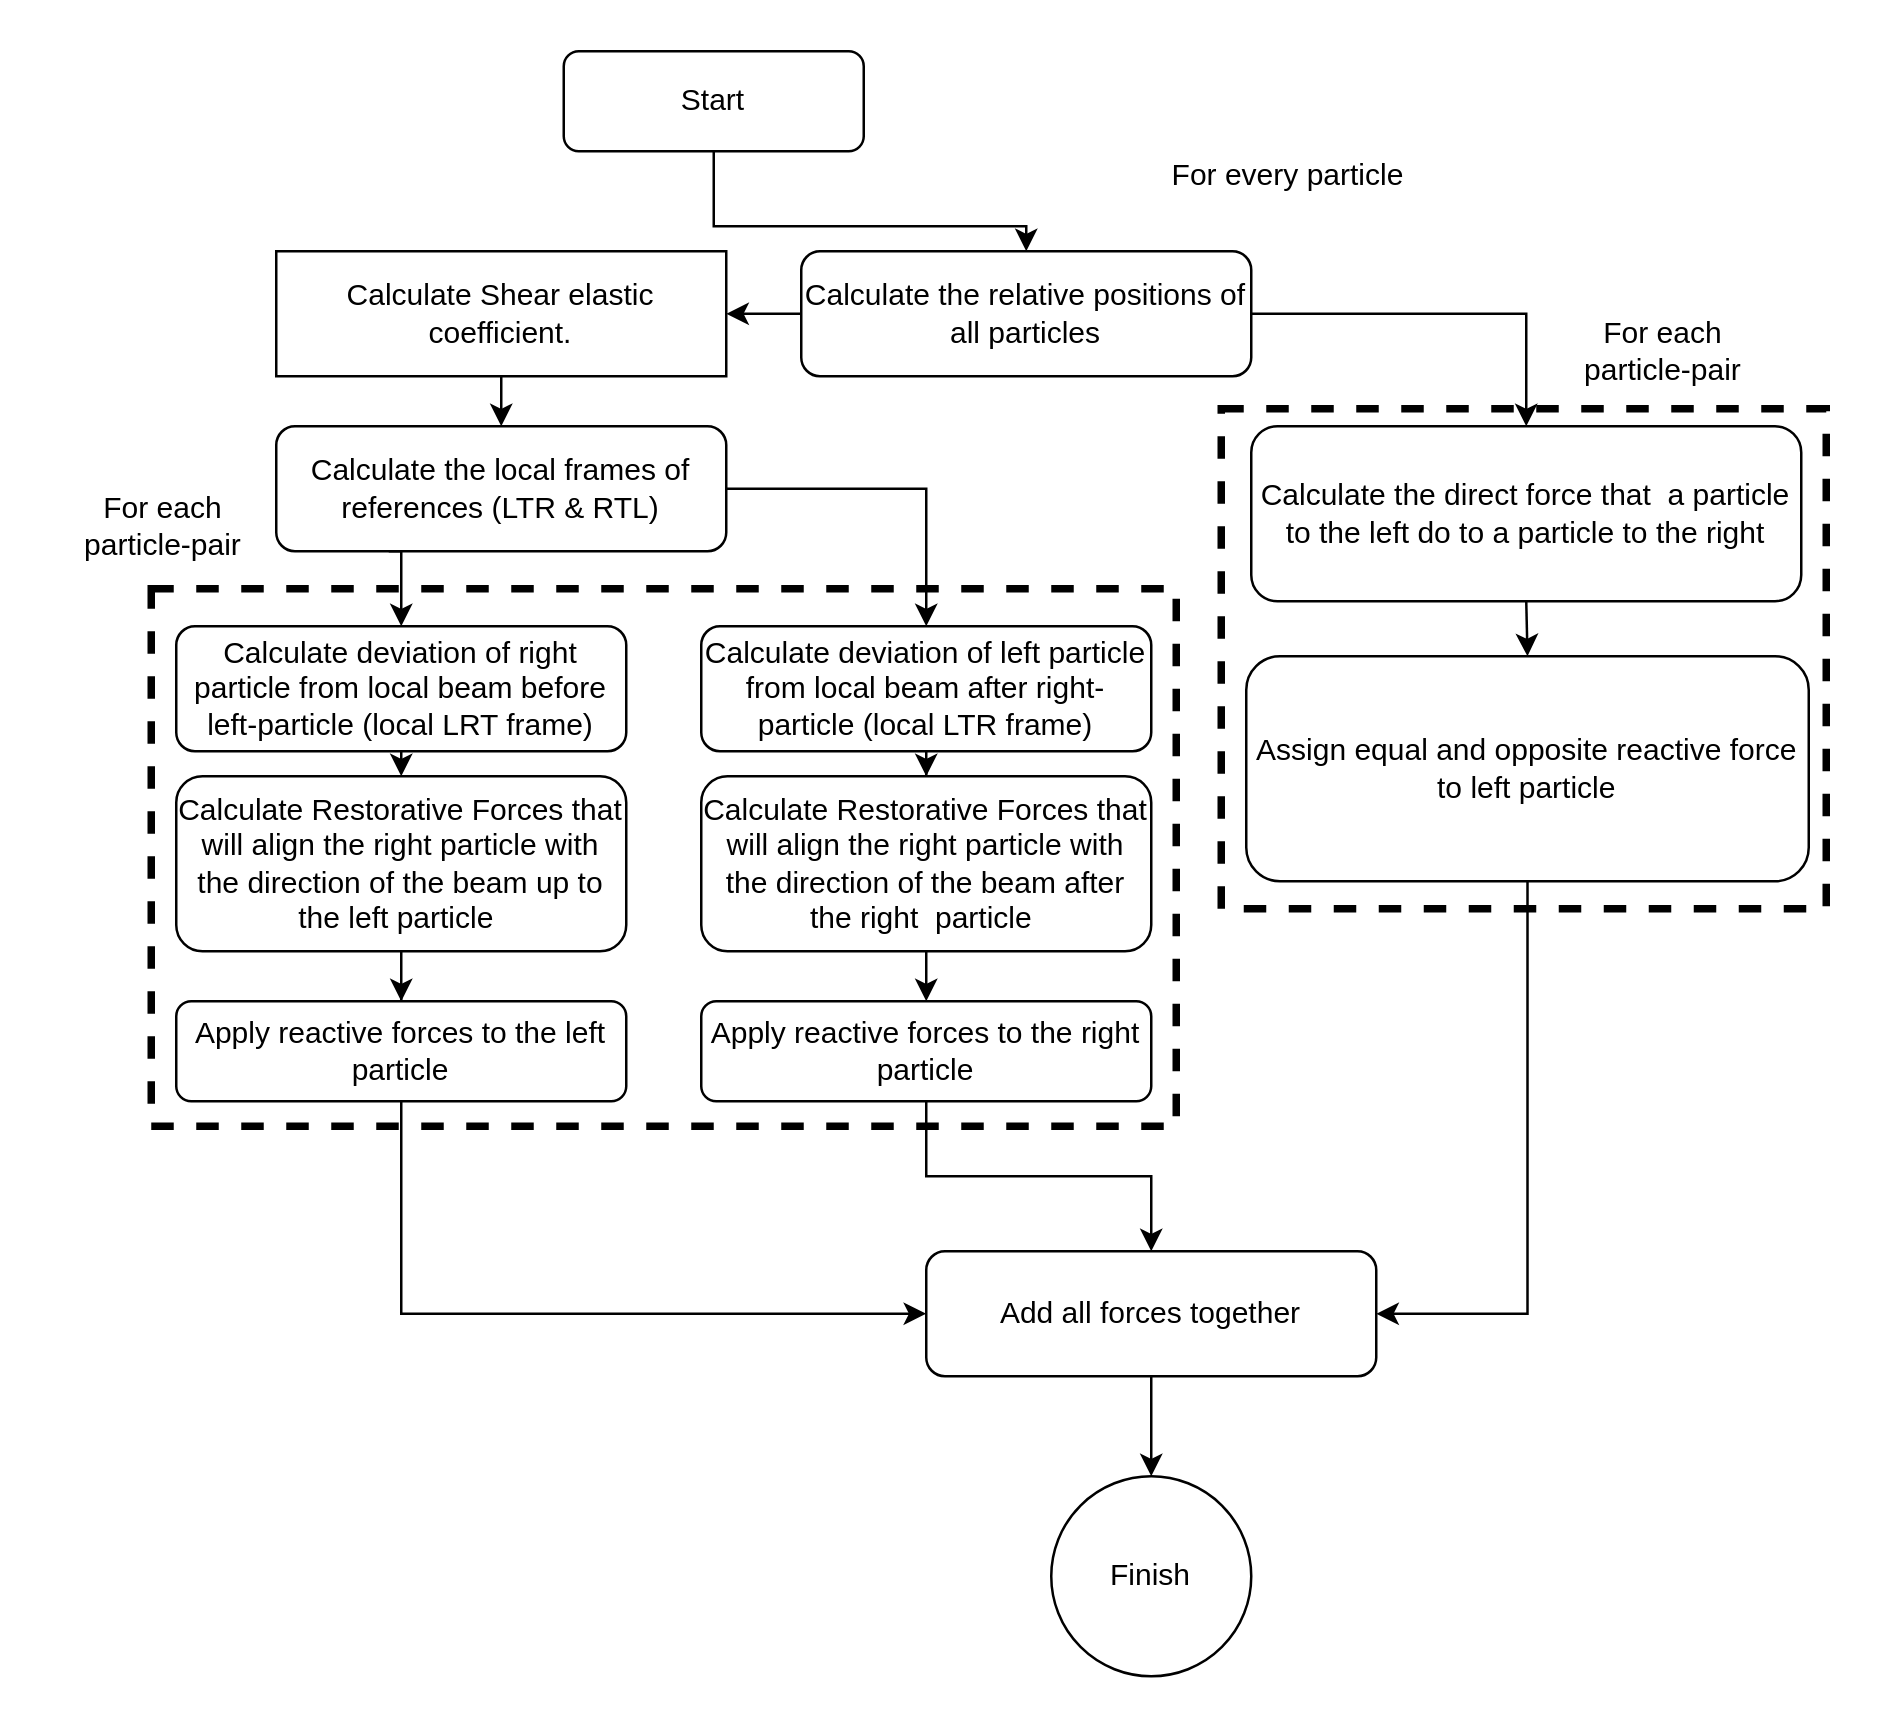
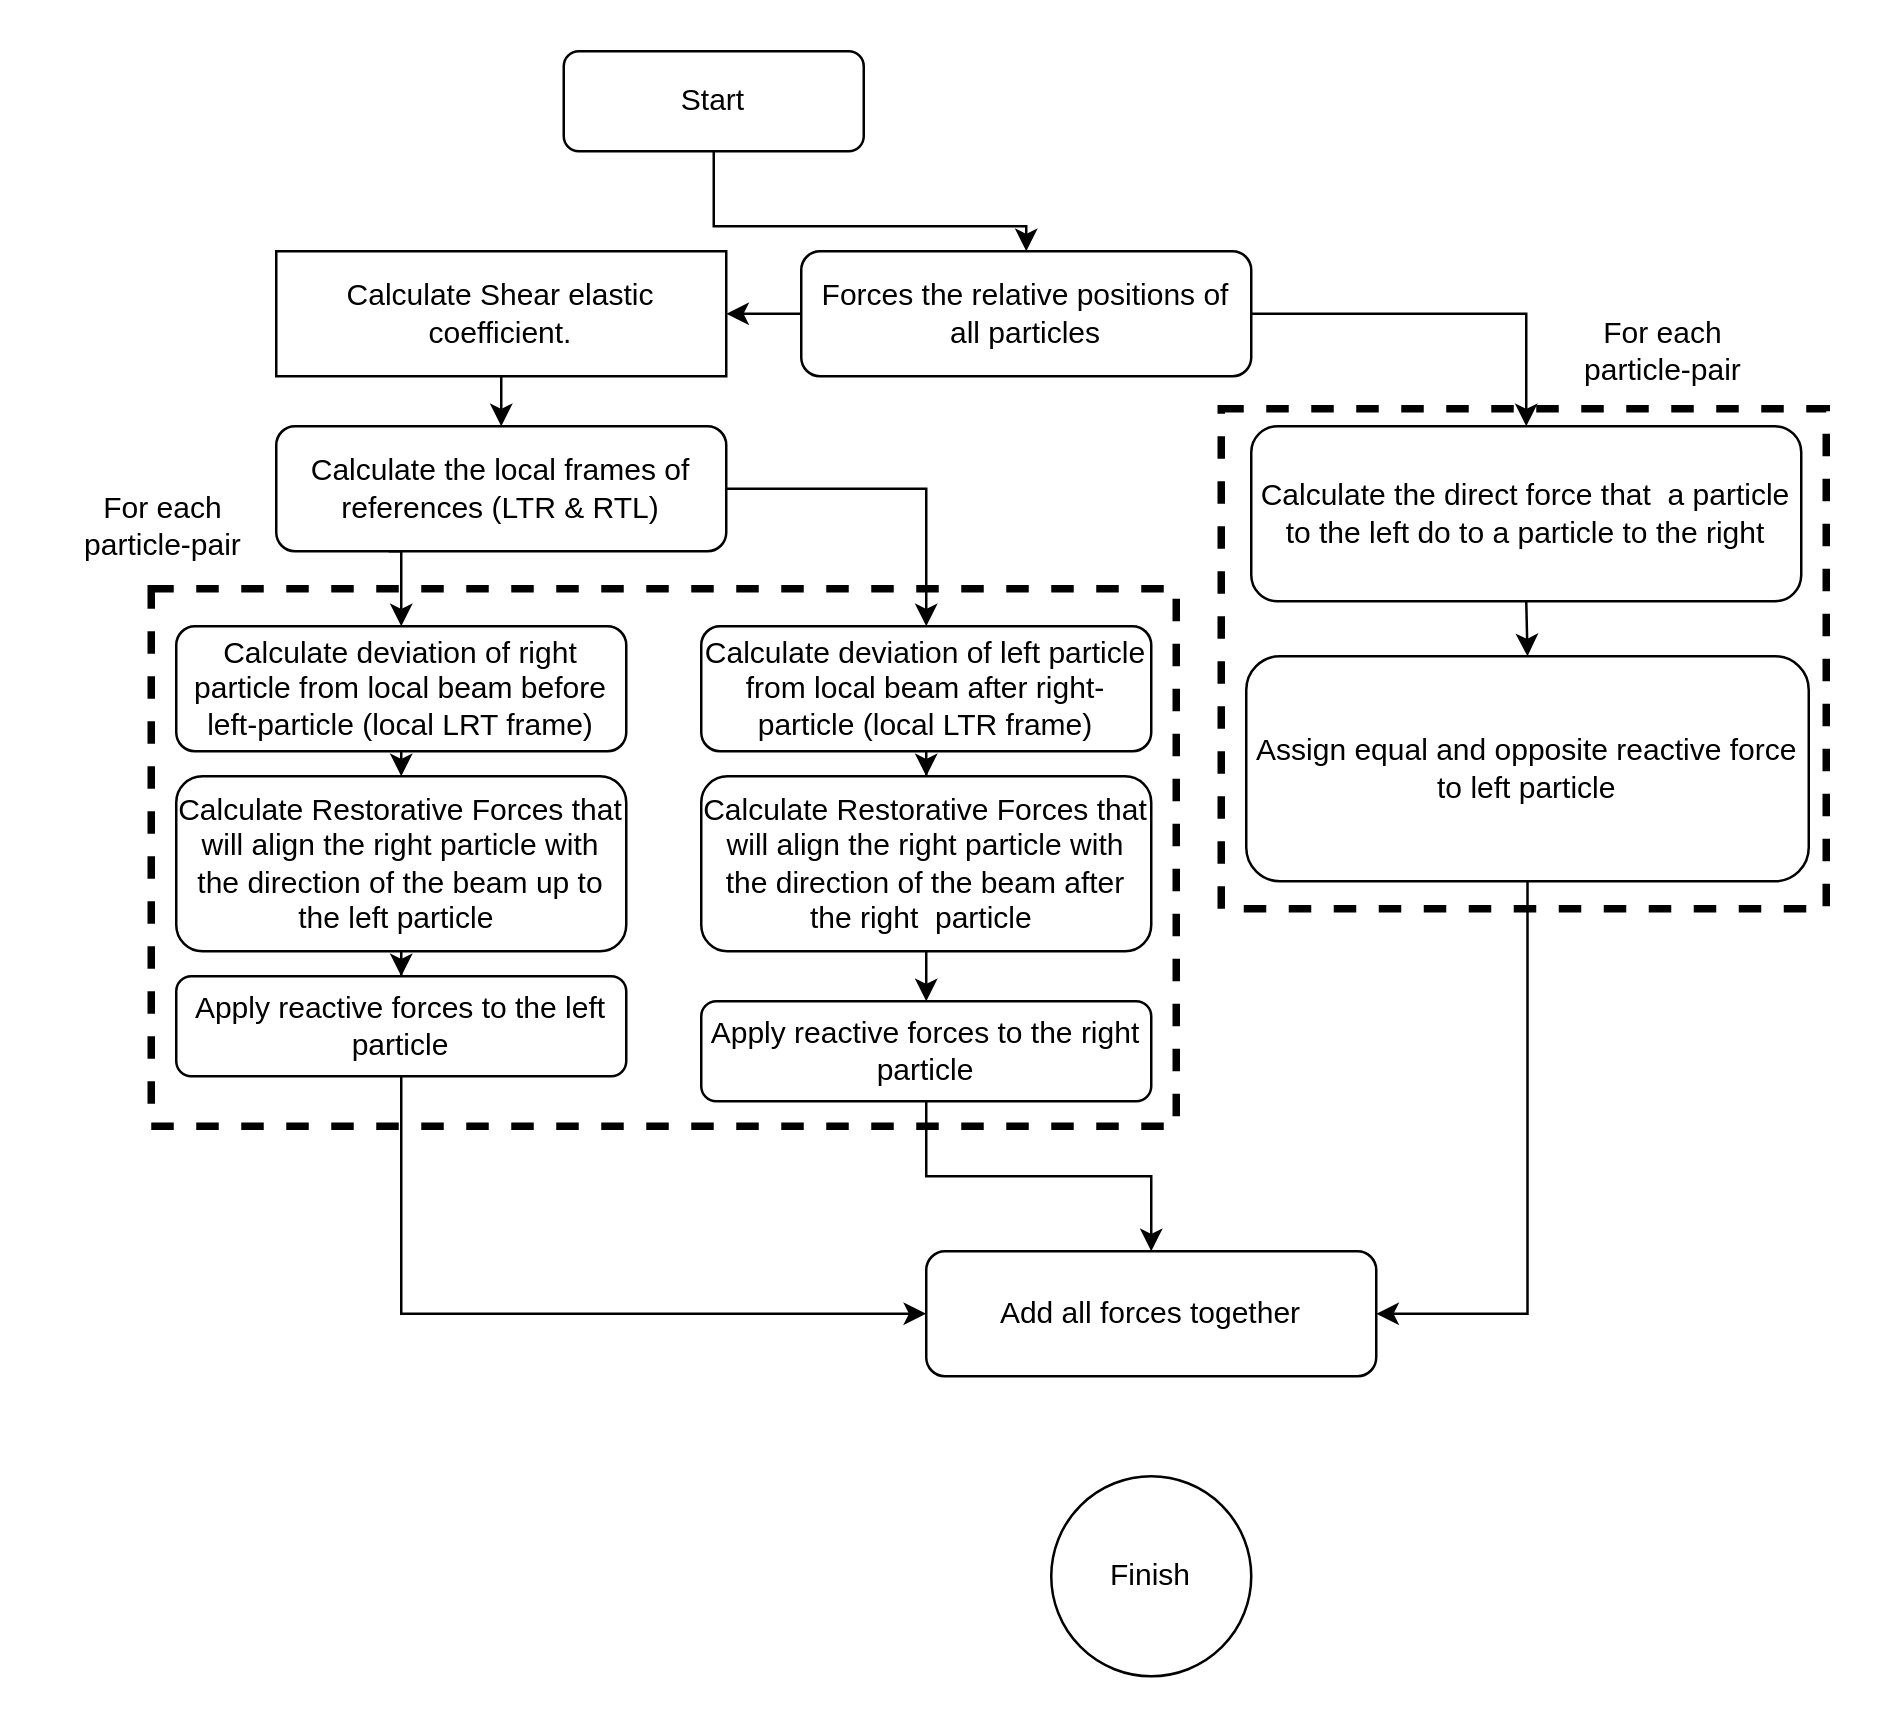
(1289, 176) -> none
(1026, 314) -> (1026, 314)
(401, 1051) -> (401, 1026)
(1151, 1418) -> none
